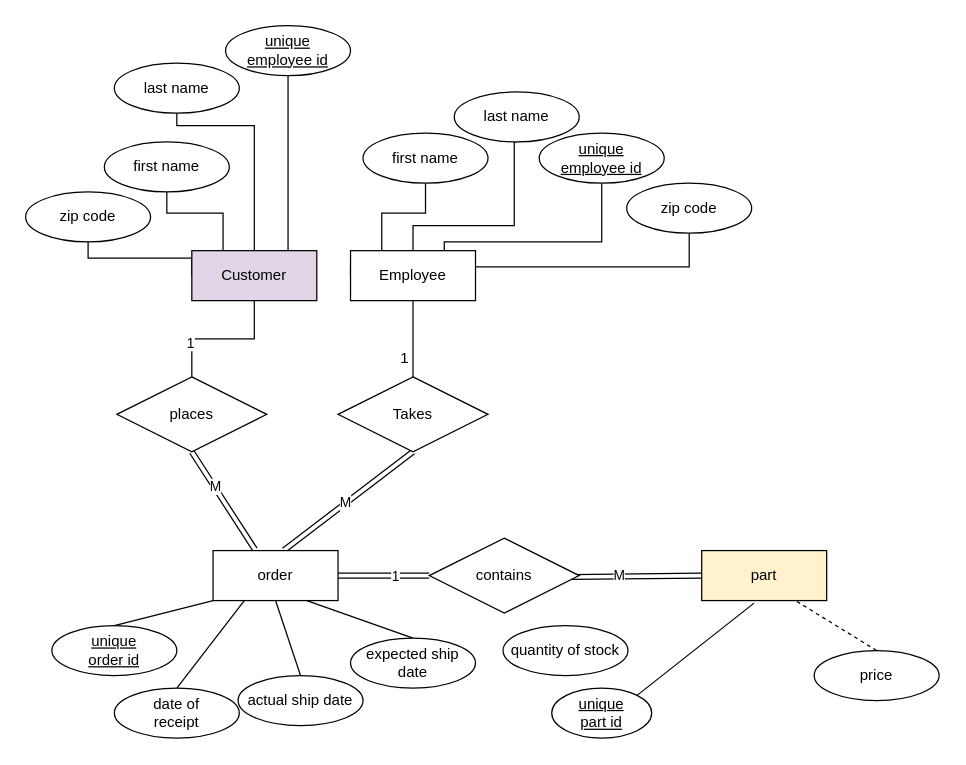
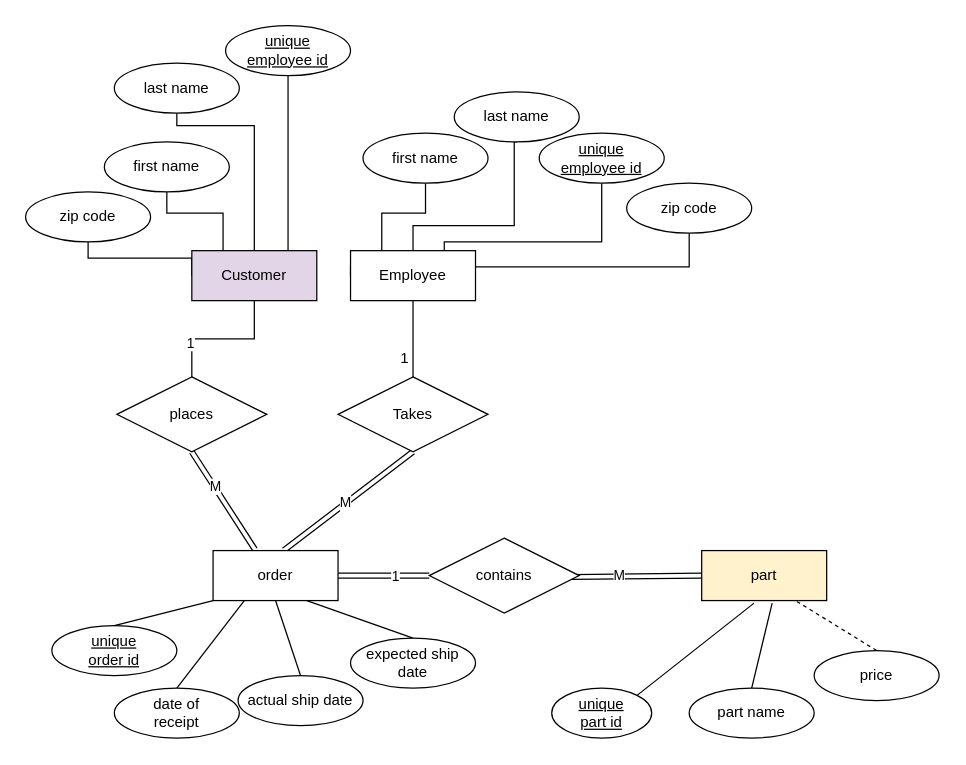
none -> (762, 646)
(566, 651) -> none
none -> (752, 713)
